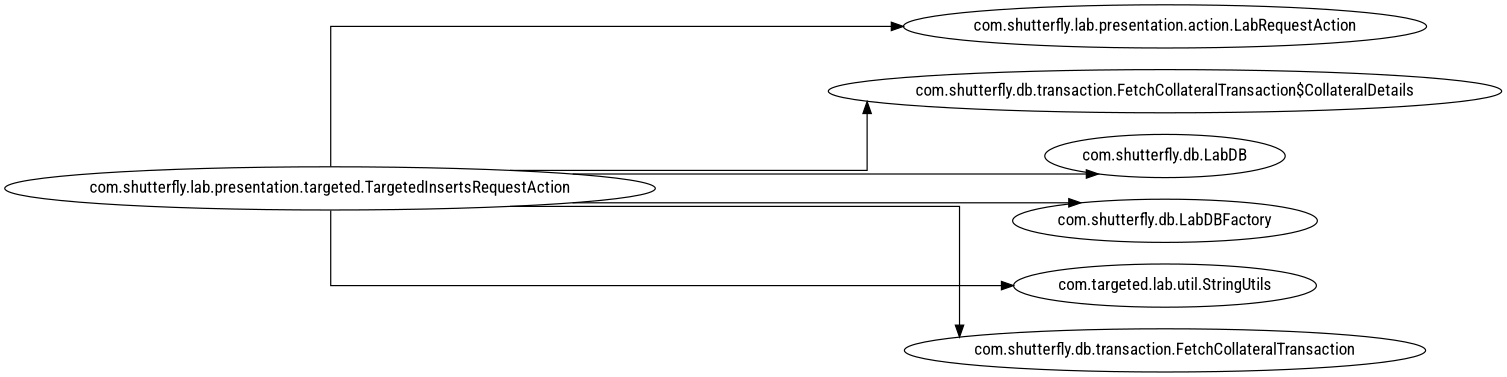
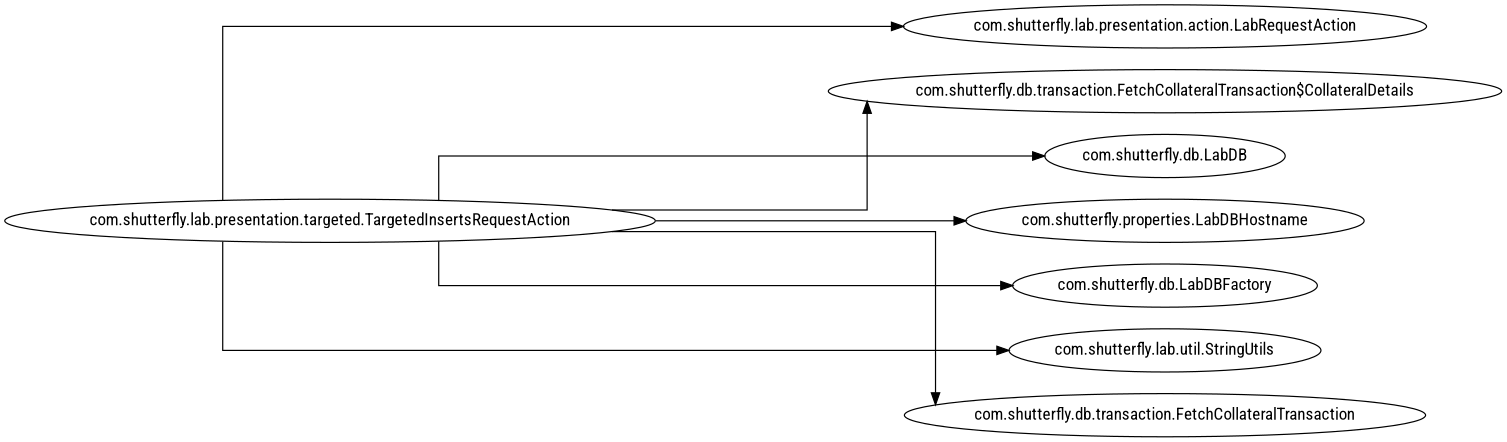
none -> (1165, 221)
(1165, 286) -> (1165, 350)
